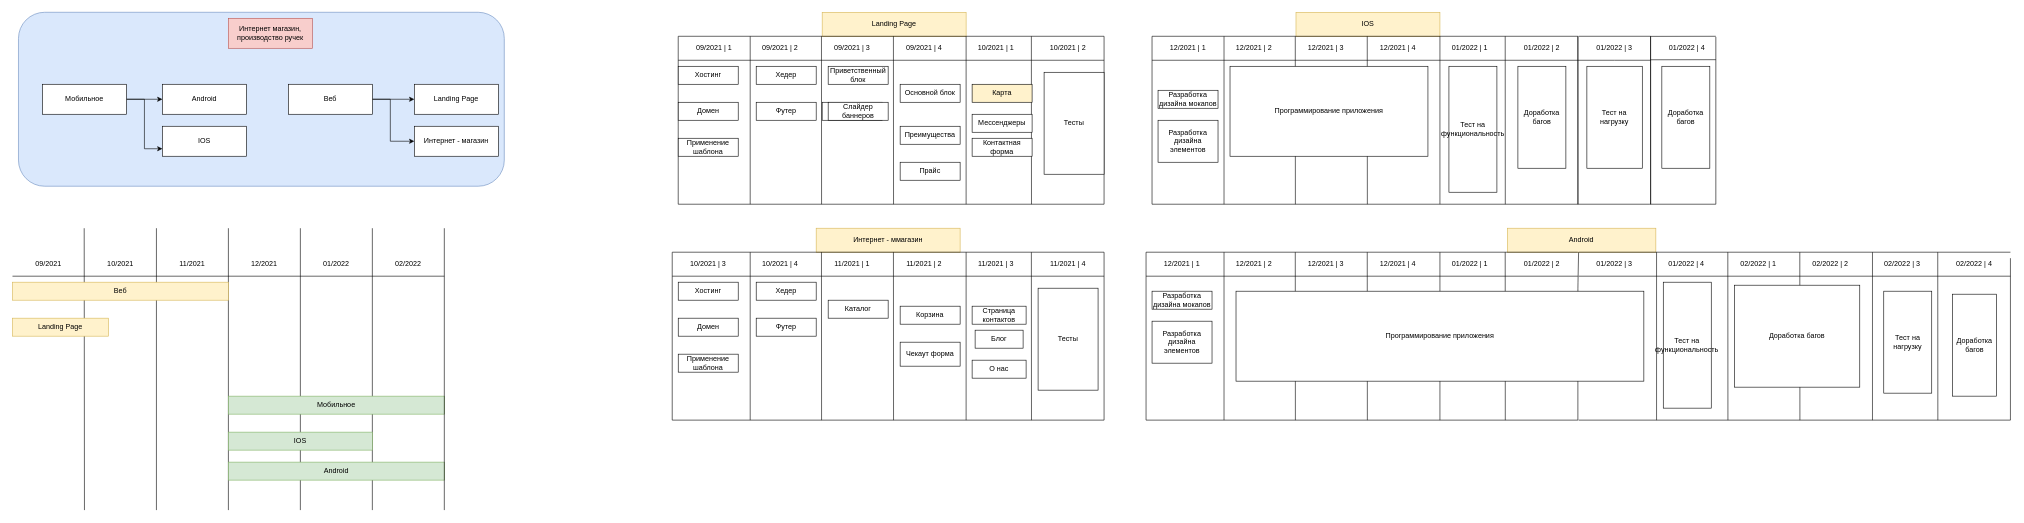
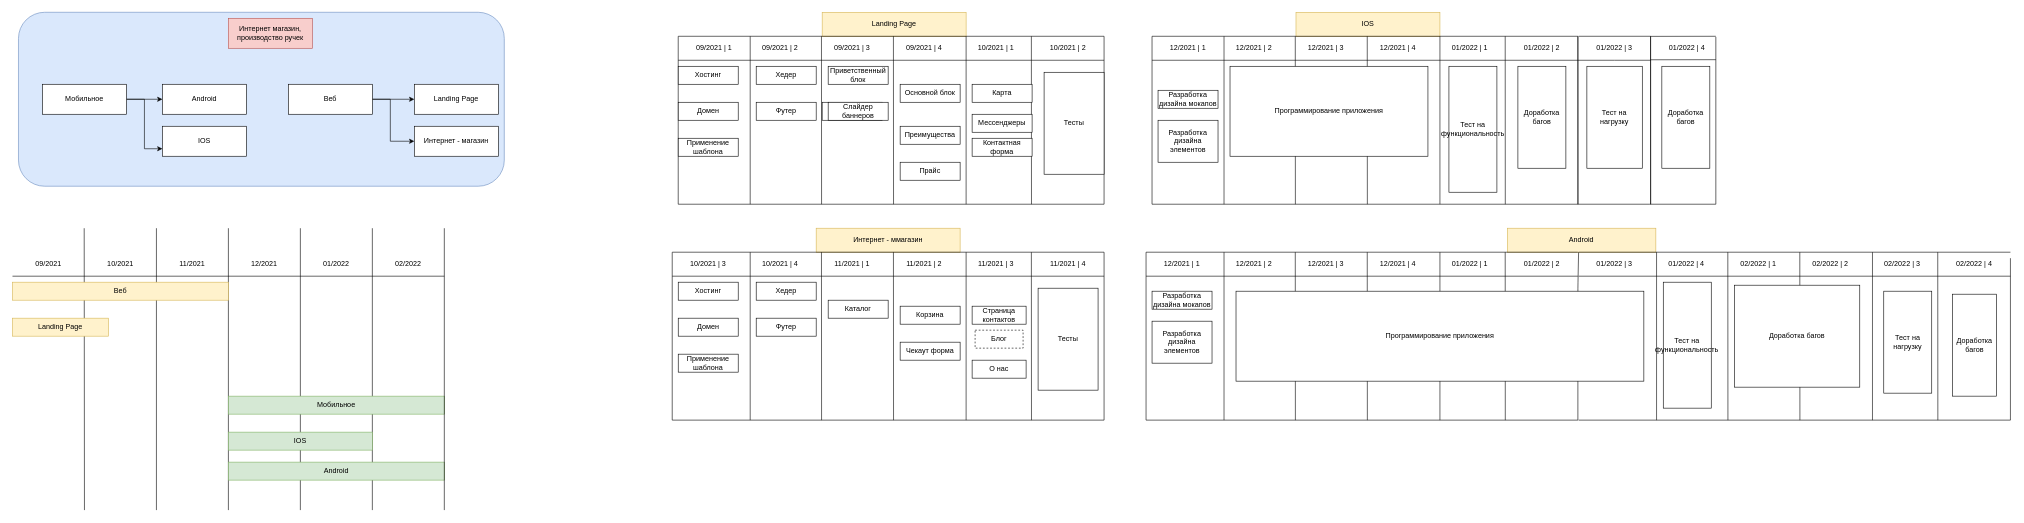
(1002, 93) -> (1002, 93)
(999, 339) -> (999, 339)
(930, 354) -> (930, 351)
